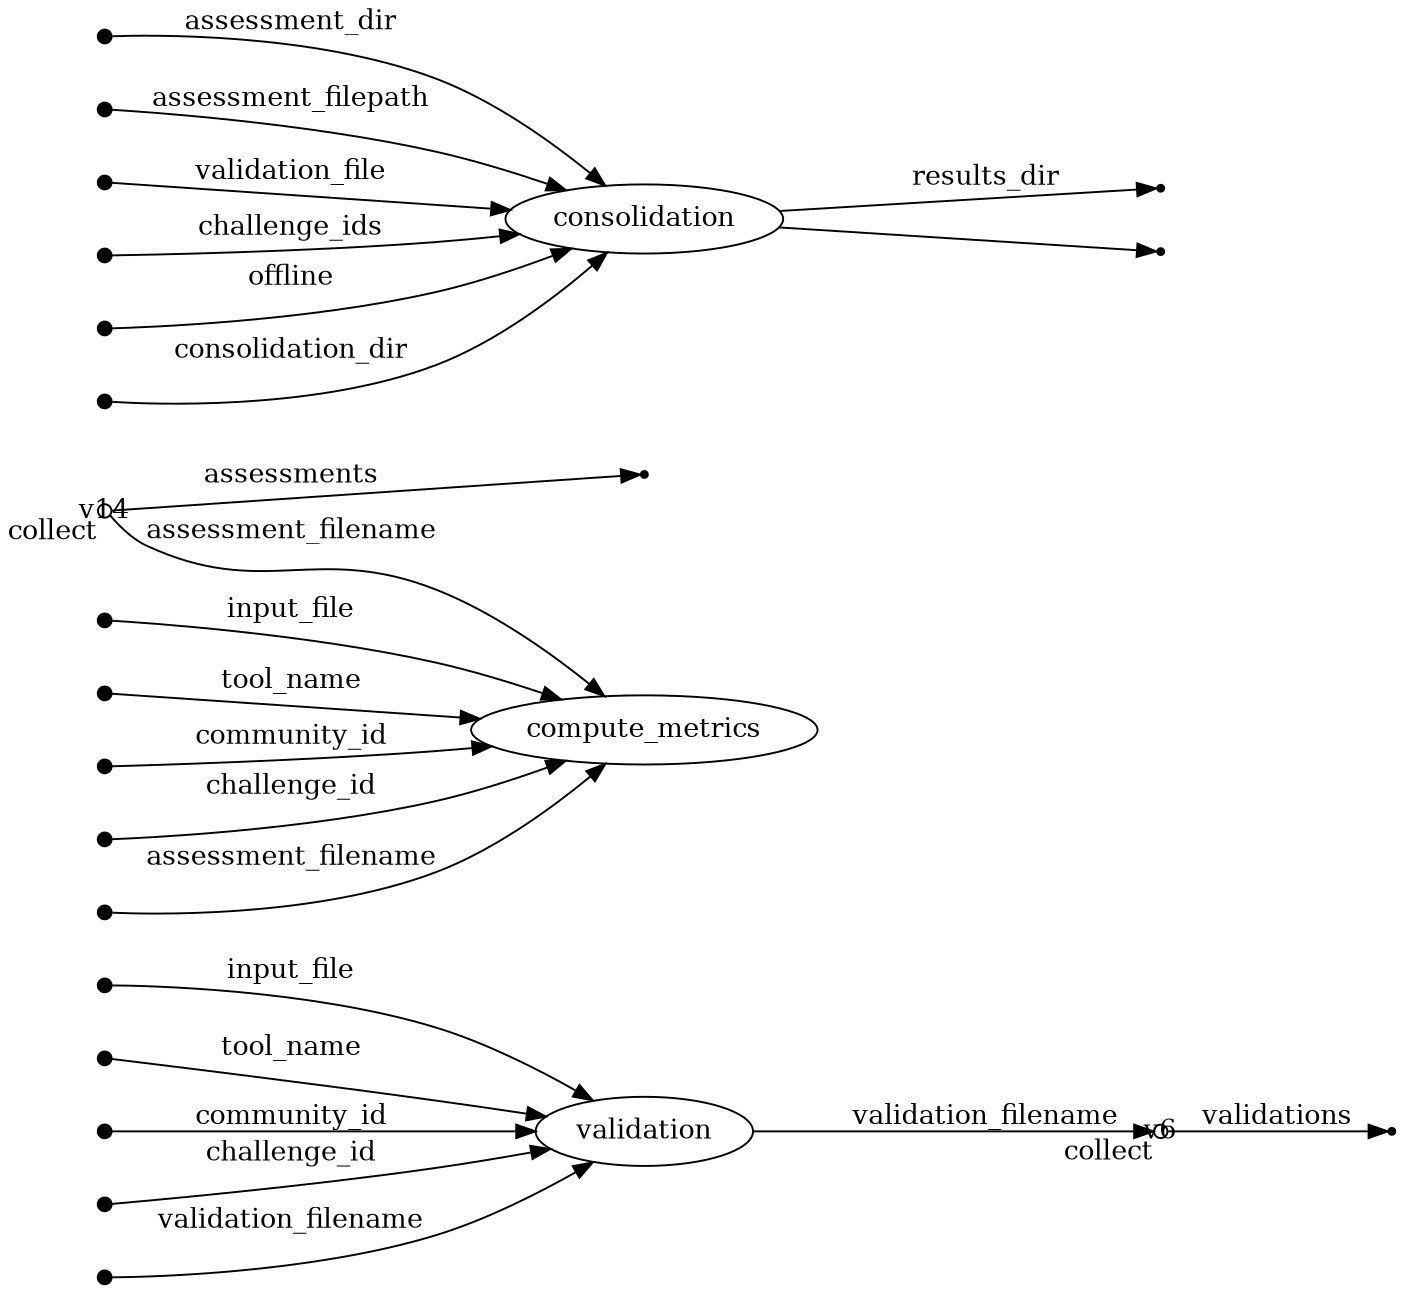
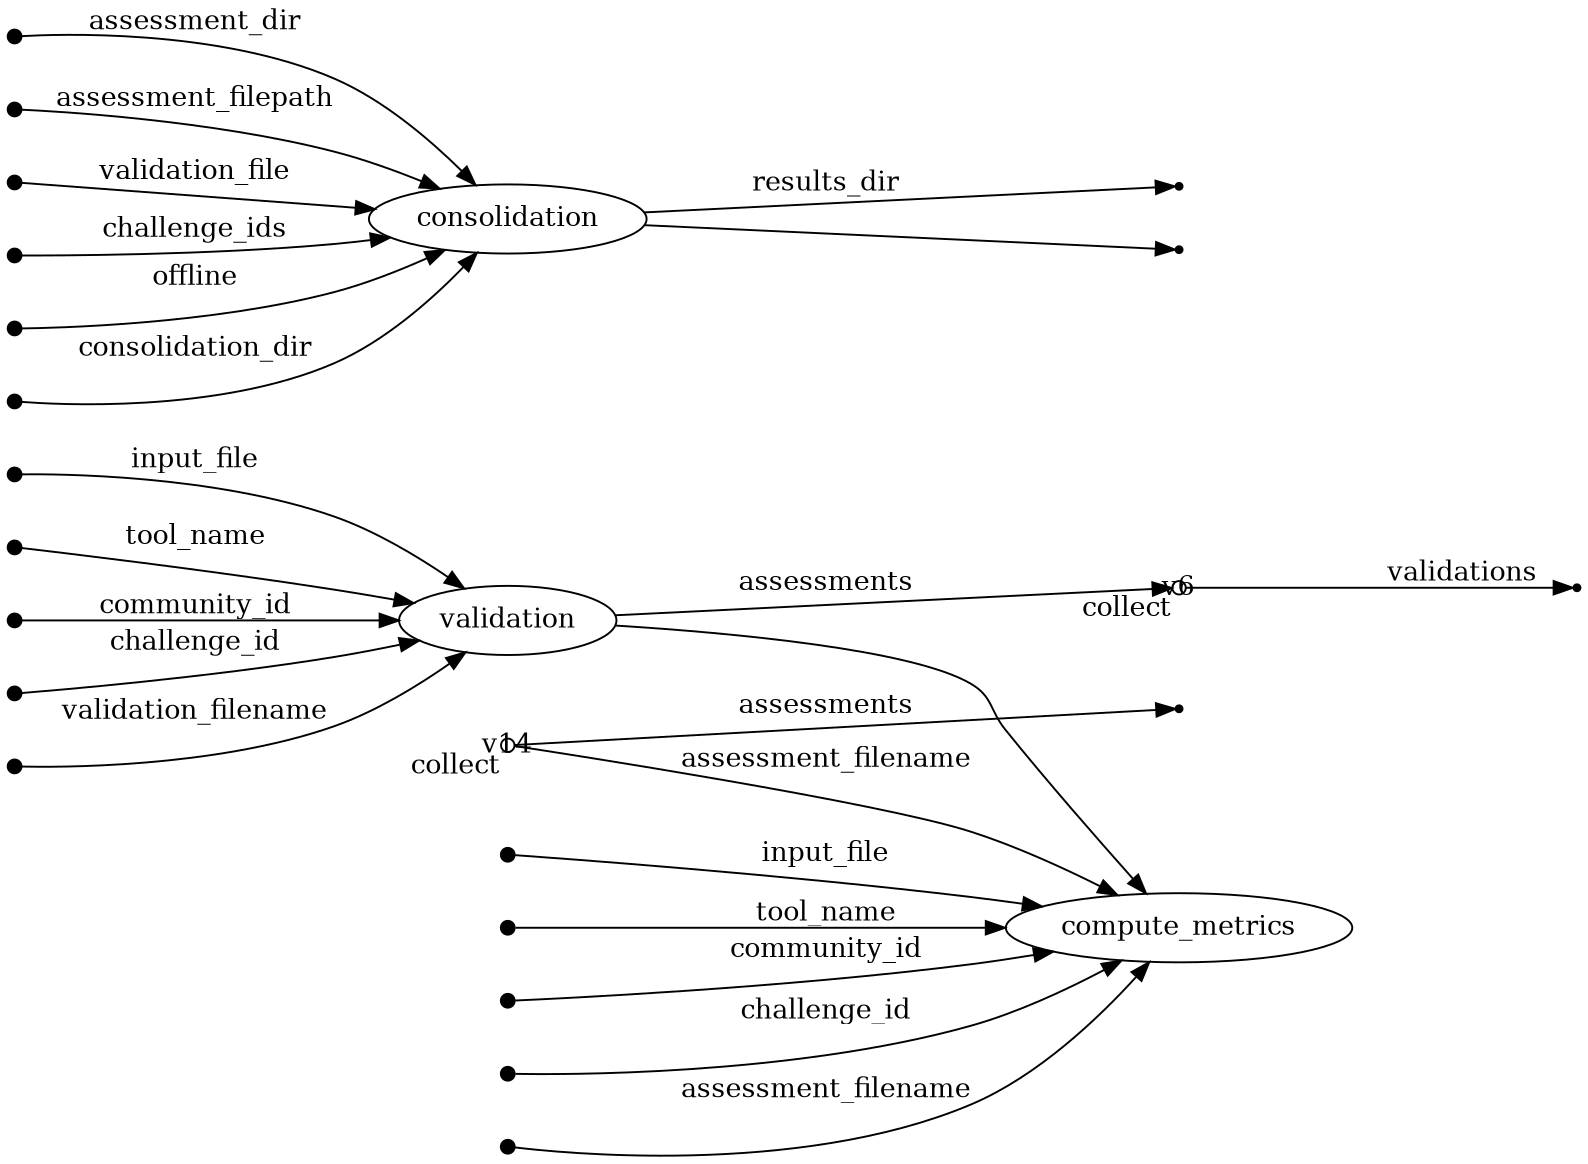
none -> (921, 665)
(986, 1117) -> (826, 583)
